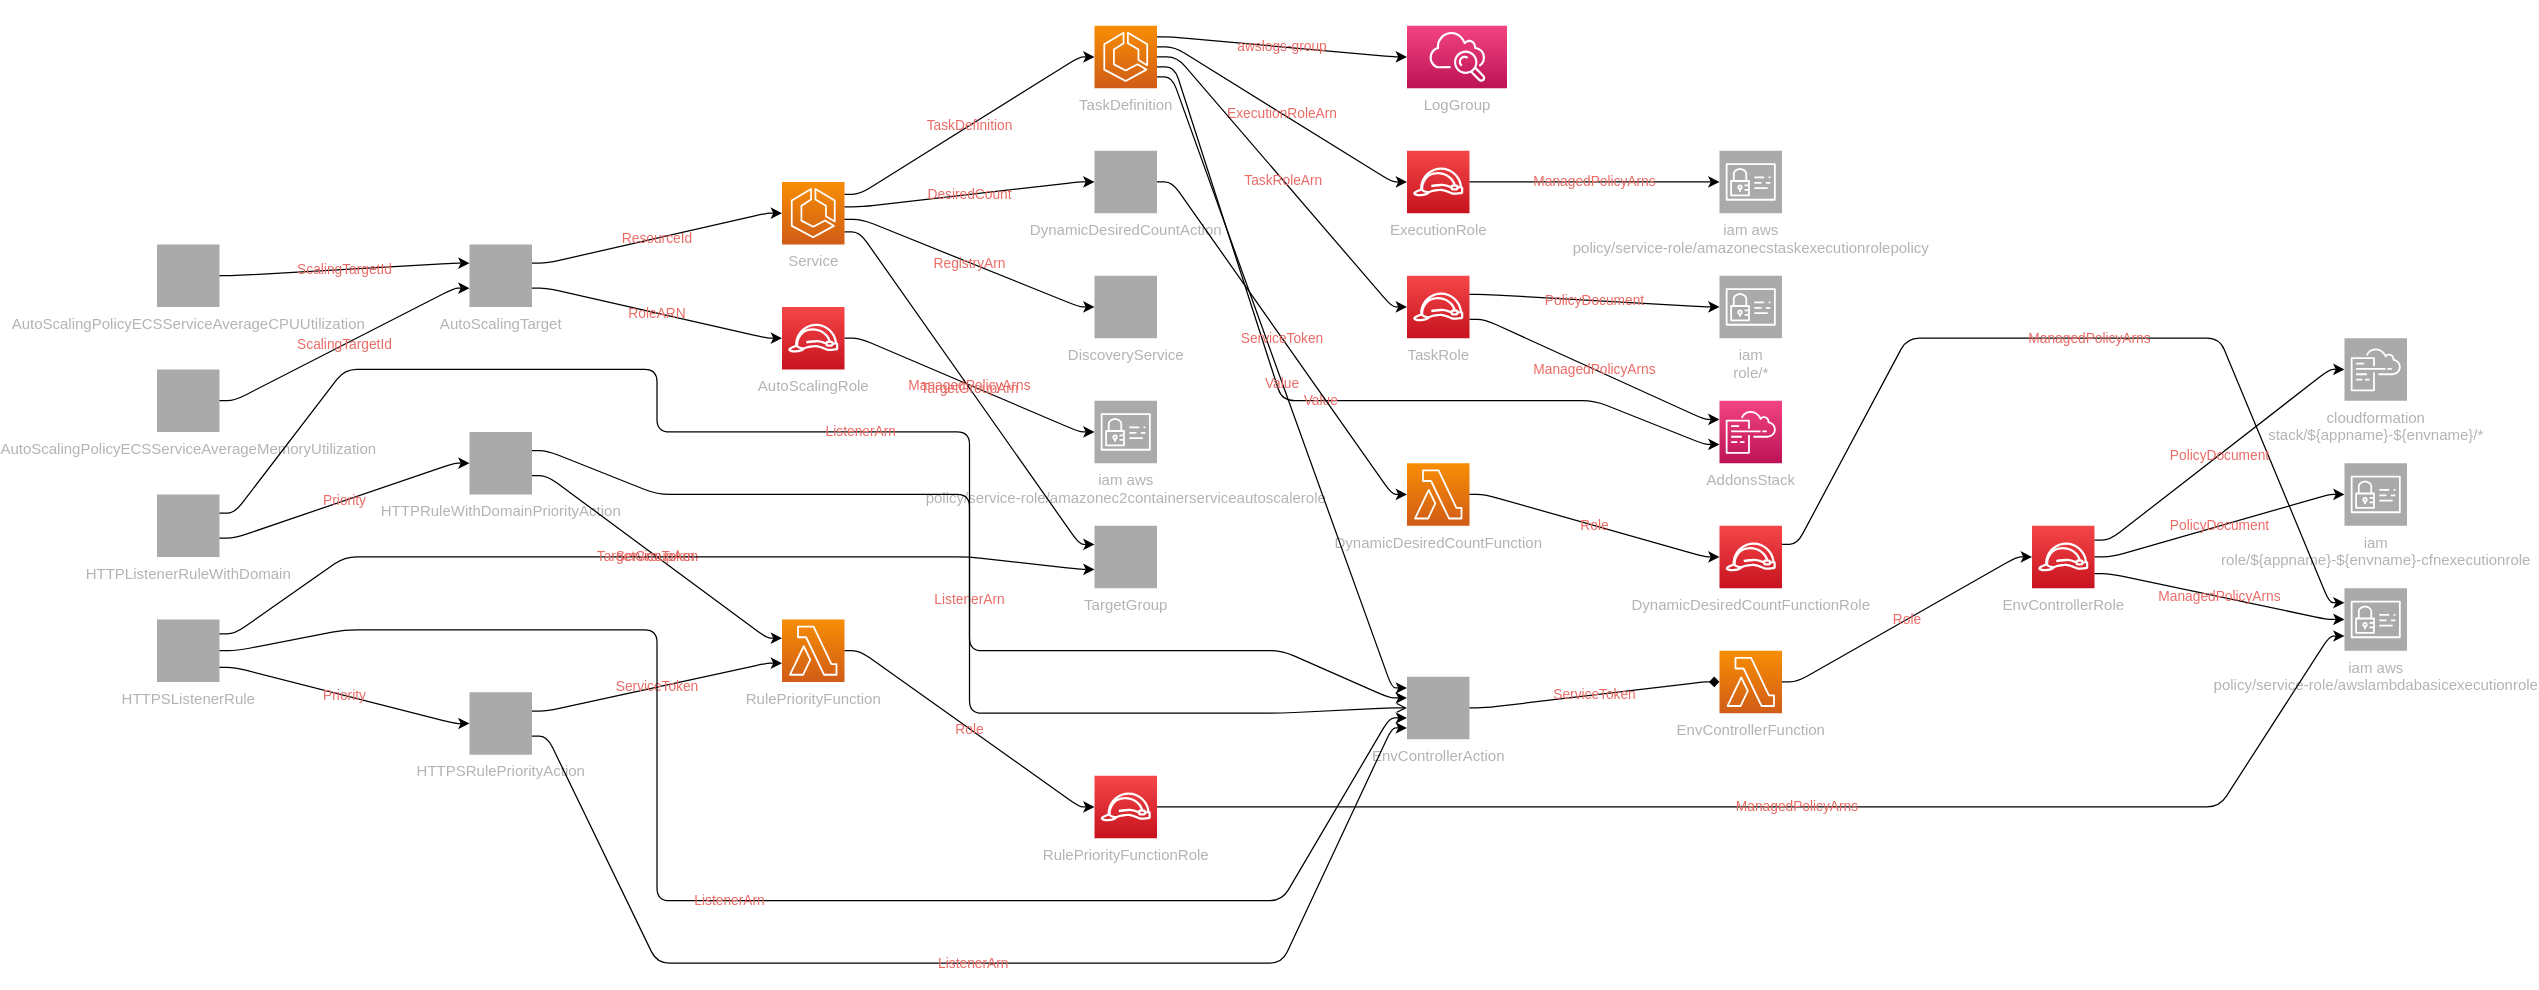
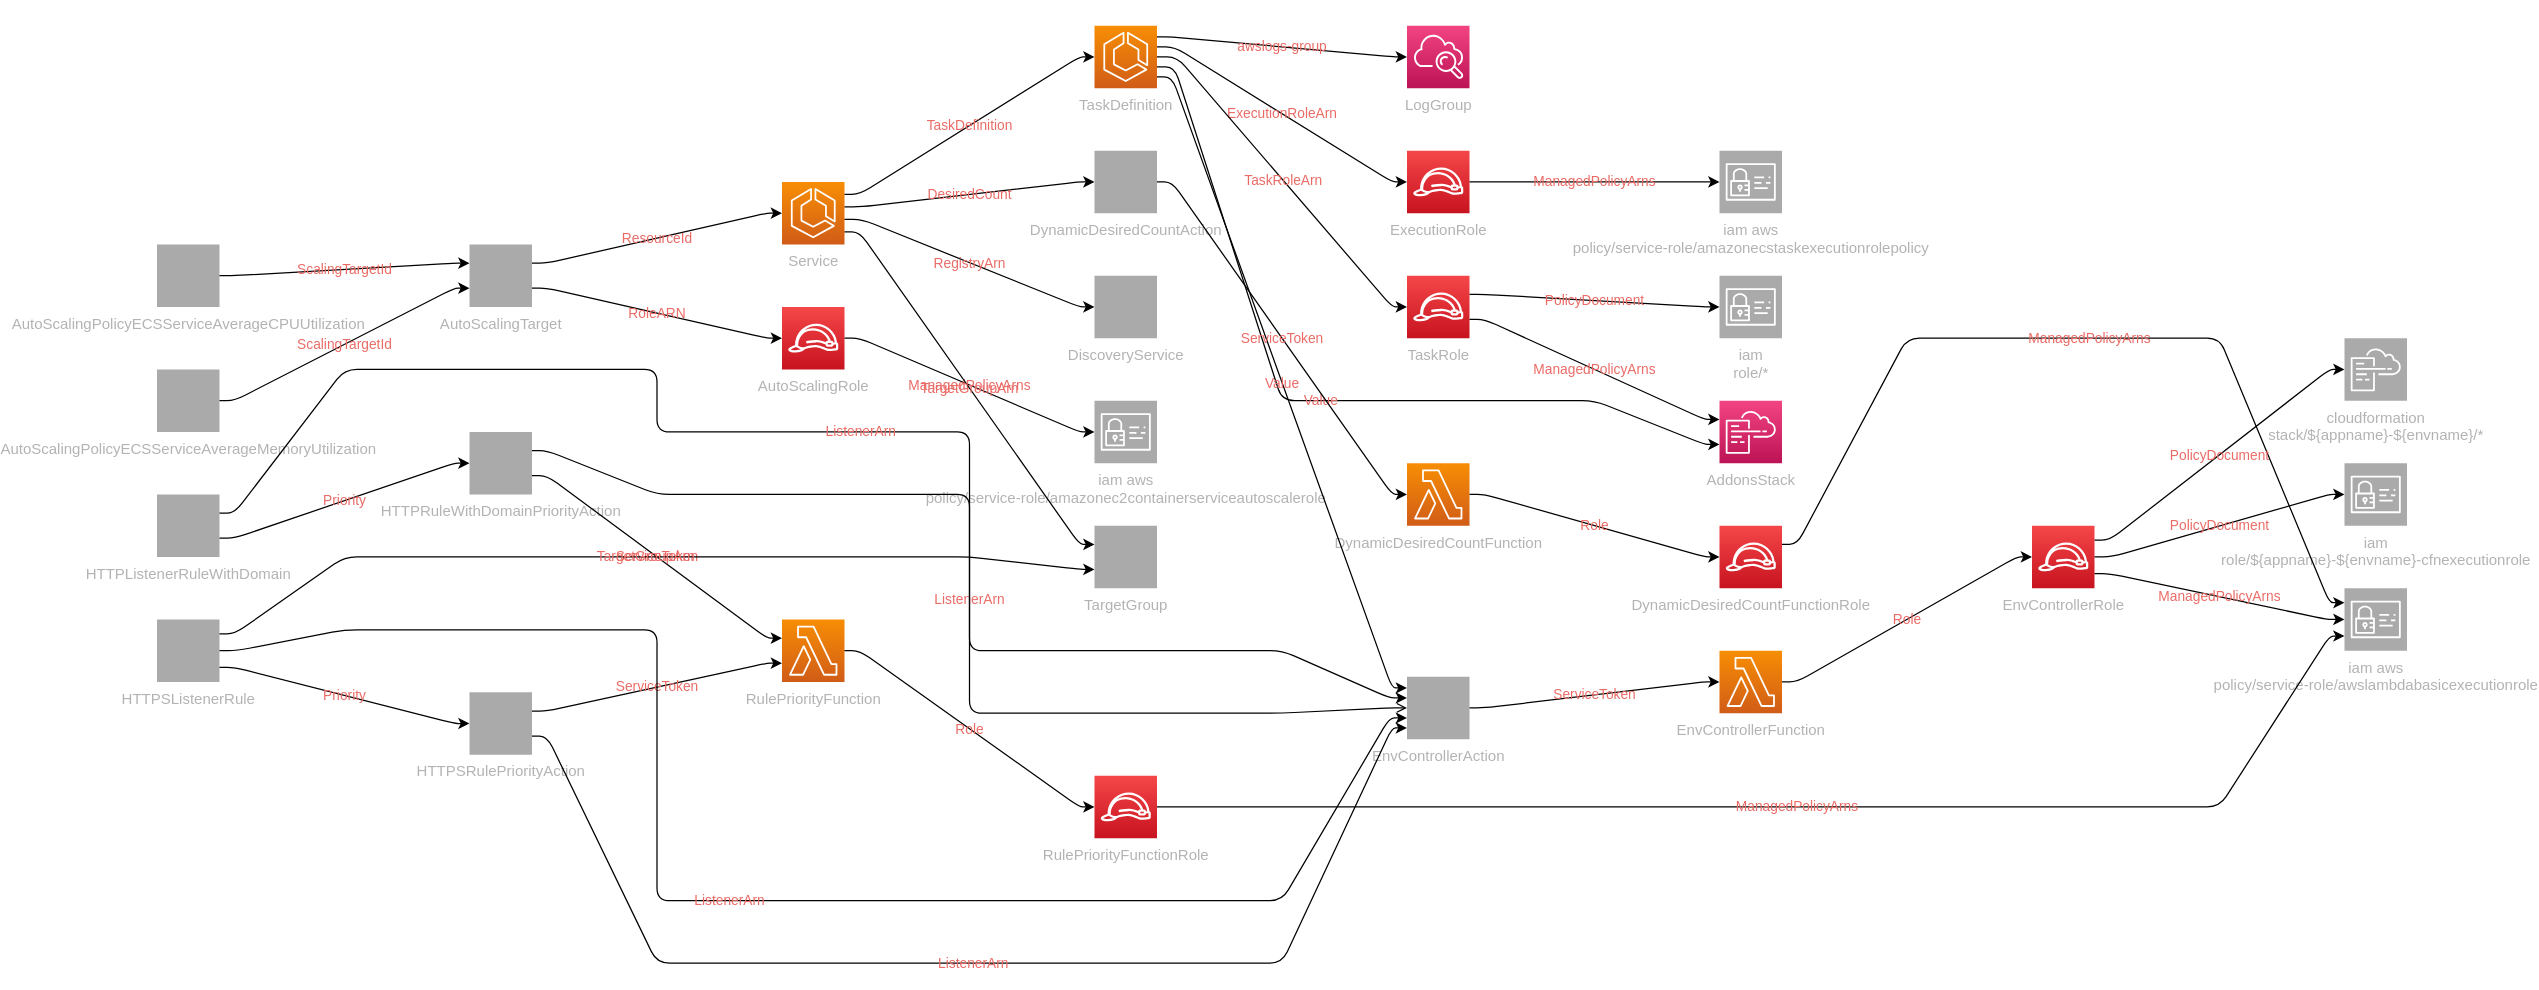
(1457, 57) -> (1438, 57)
(1708, 682) -> (1709, 682)
